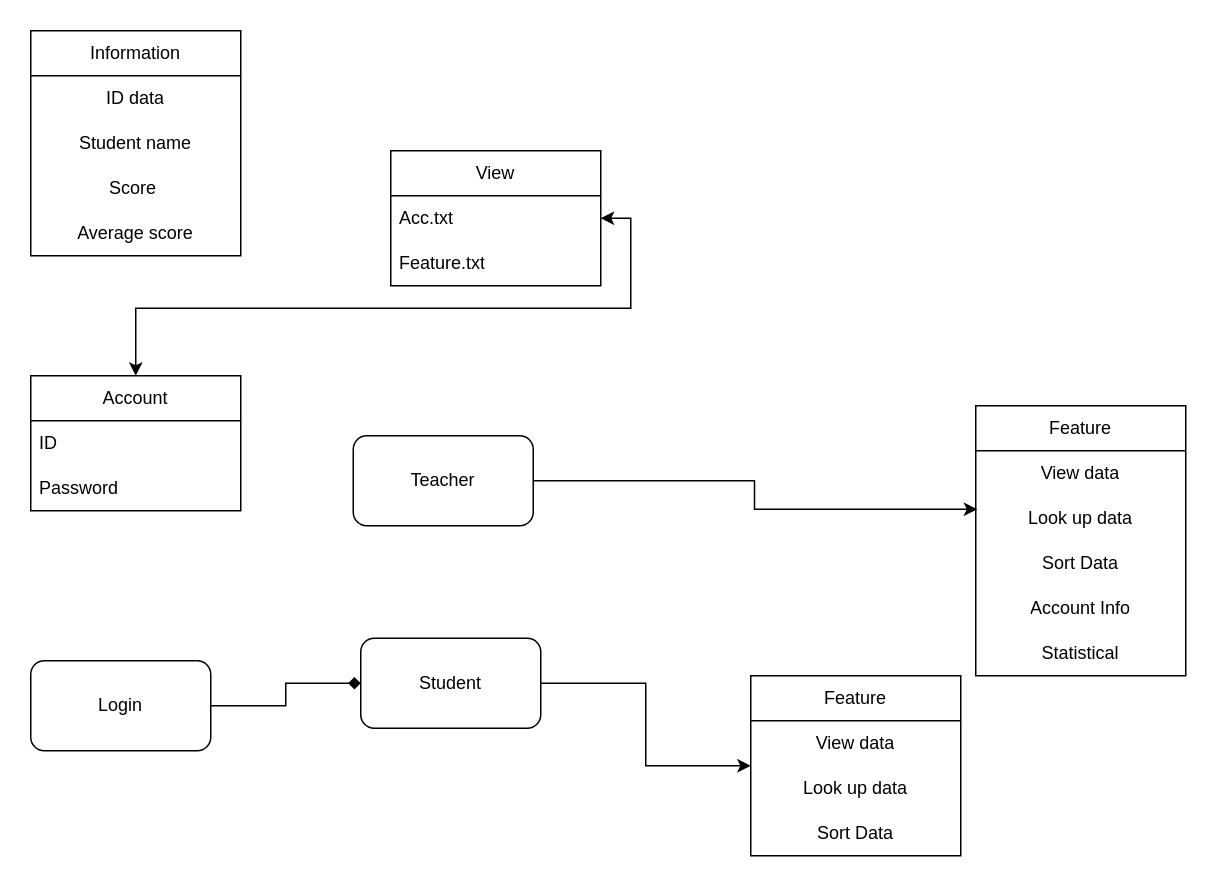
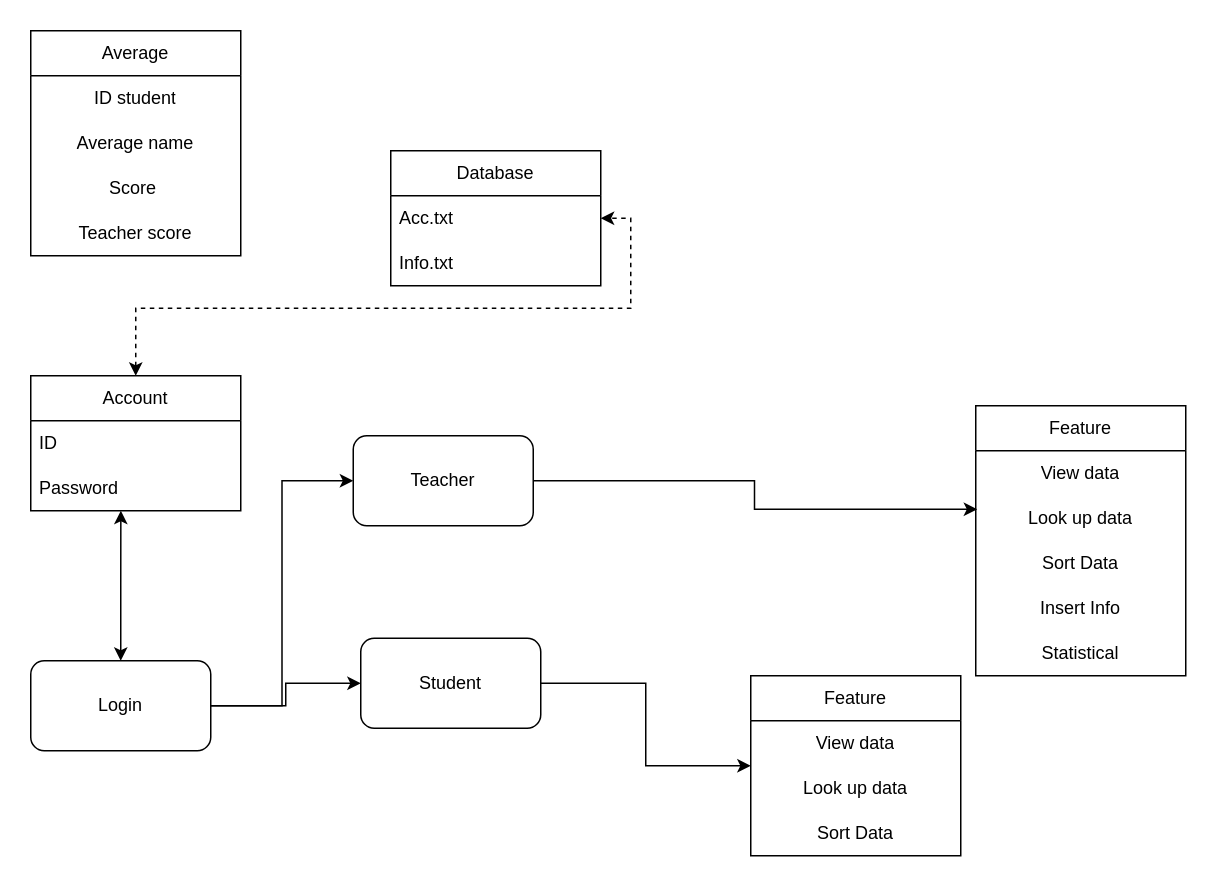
(136, 53) -> (136, 53)
(136, 98) -> (136, 98)
(136, 143) -> (136, 143)
(496, 173) -> (496, 173)
(136, 233) -> (136, 233)
(453, 263) -> (438, 263)
(411, 308) -> (411, 308)
none -> (282, 562)
none -> (121, 586)
(1081, 608) -> (1081, 608)
(348, 683) -> (349, 683)
